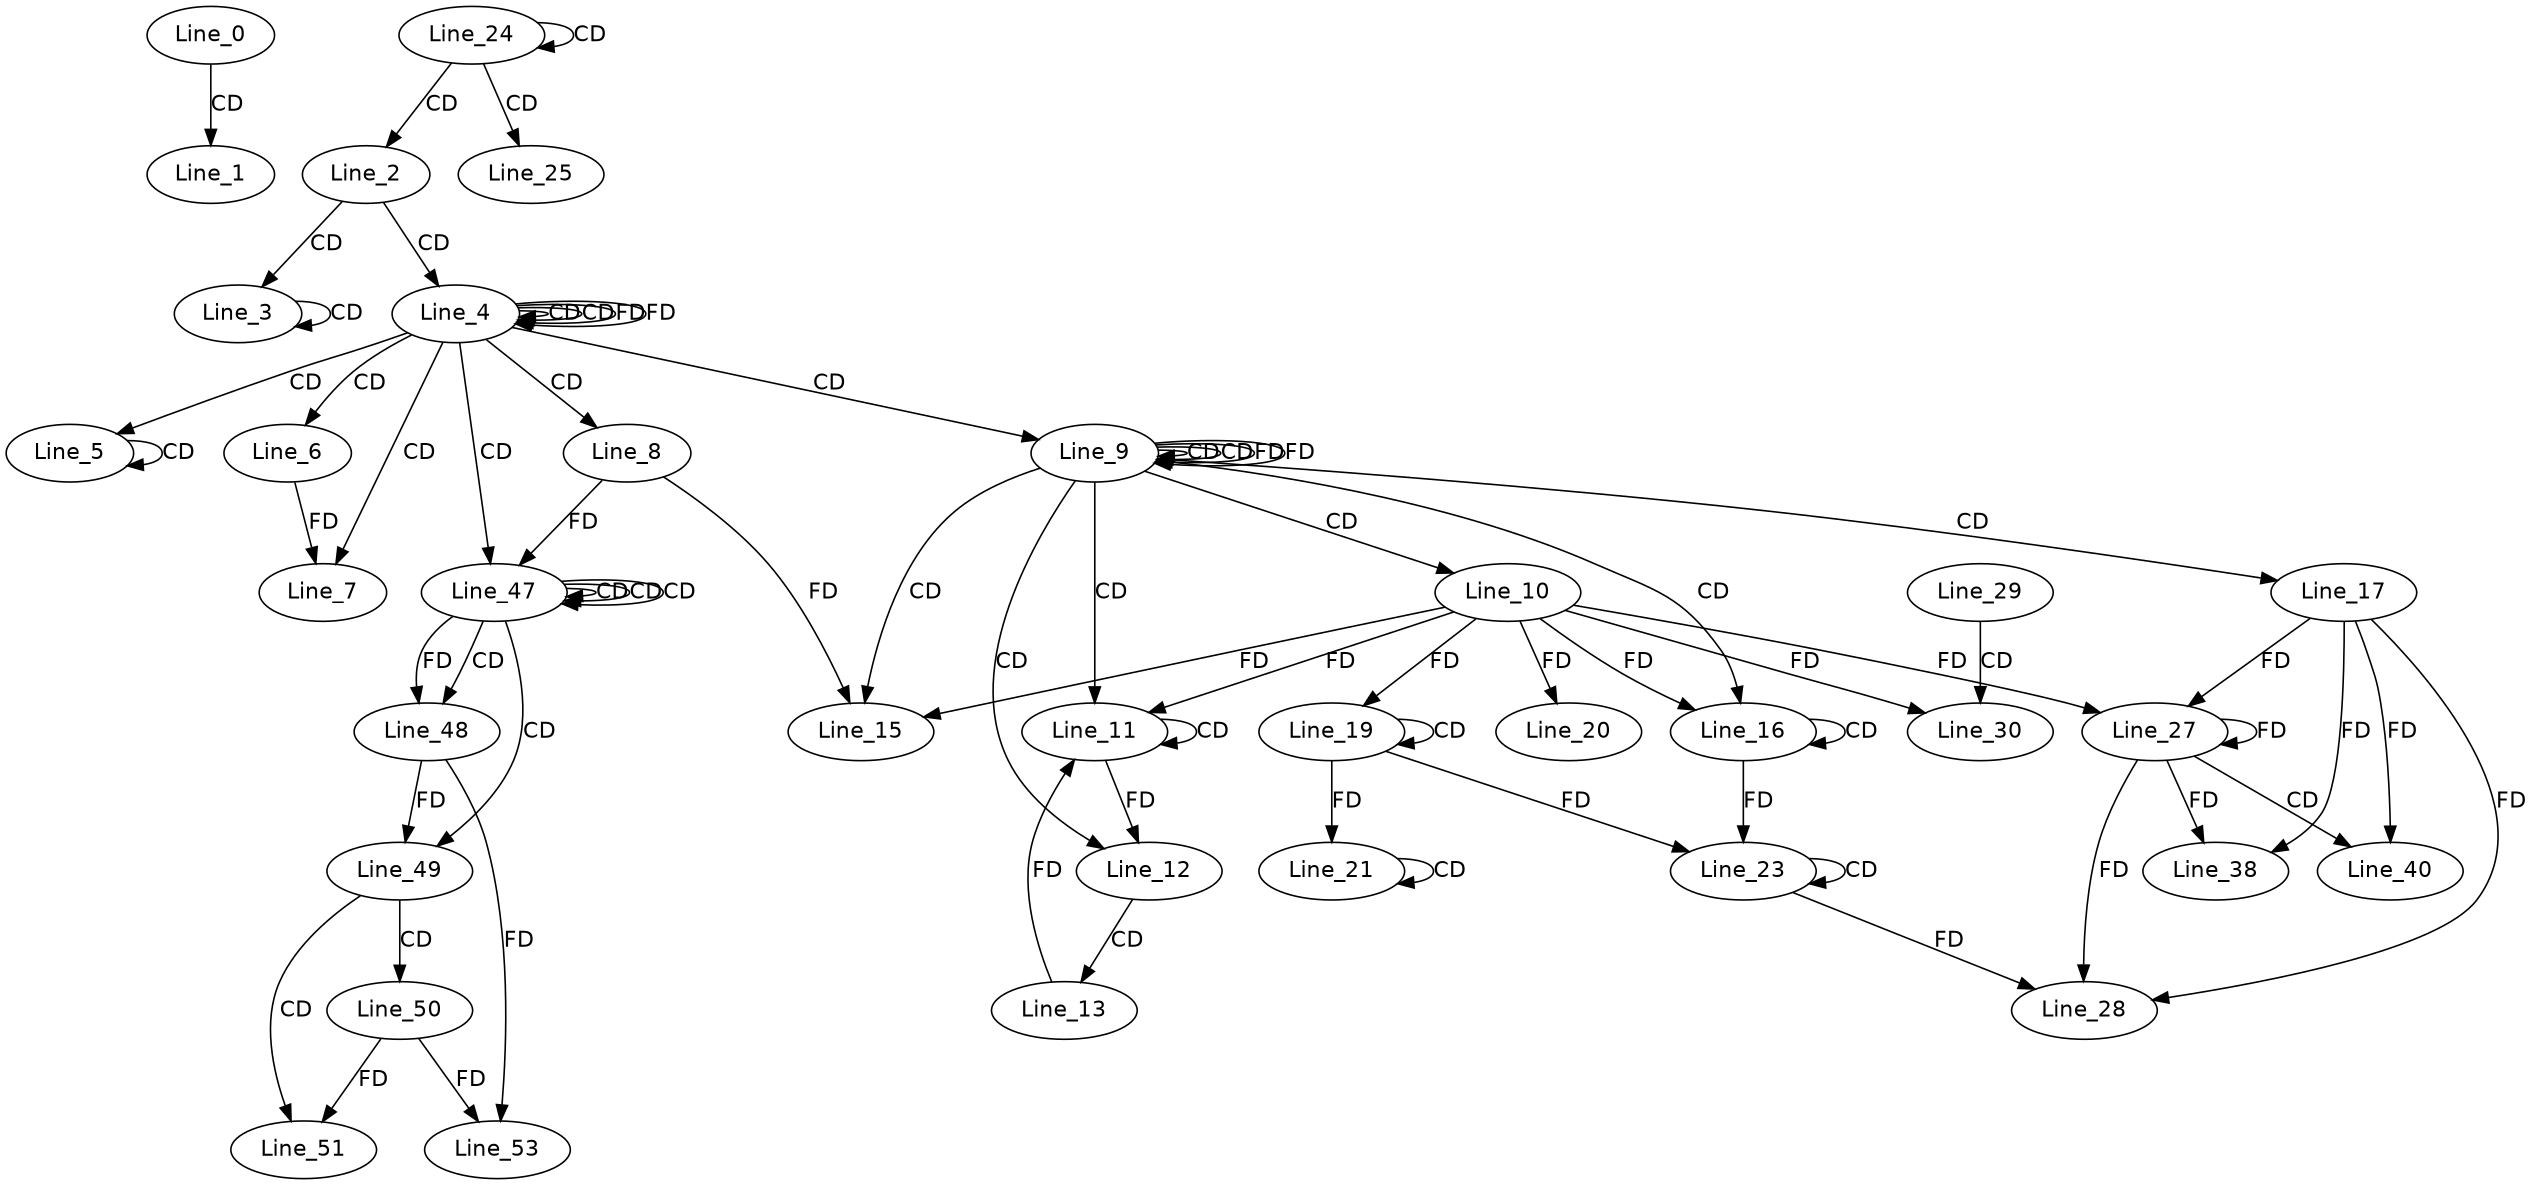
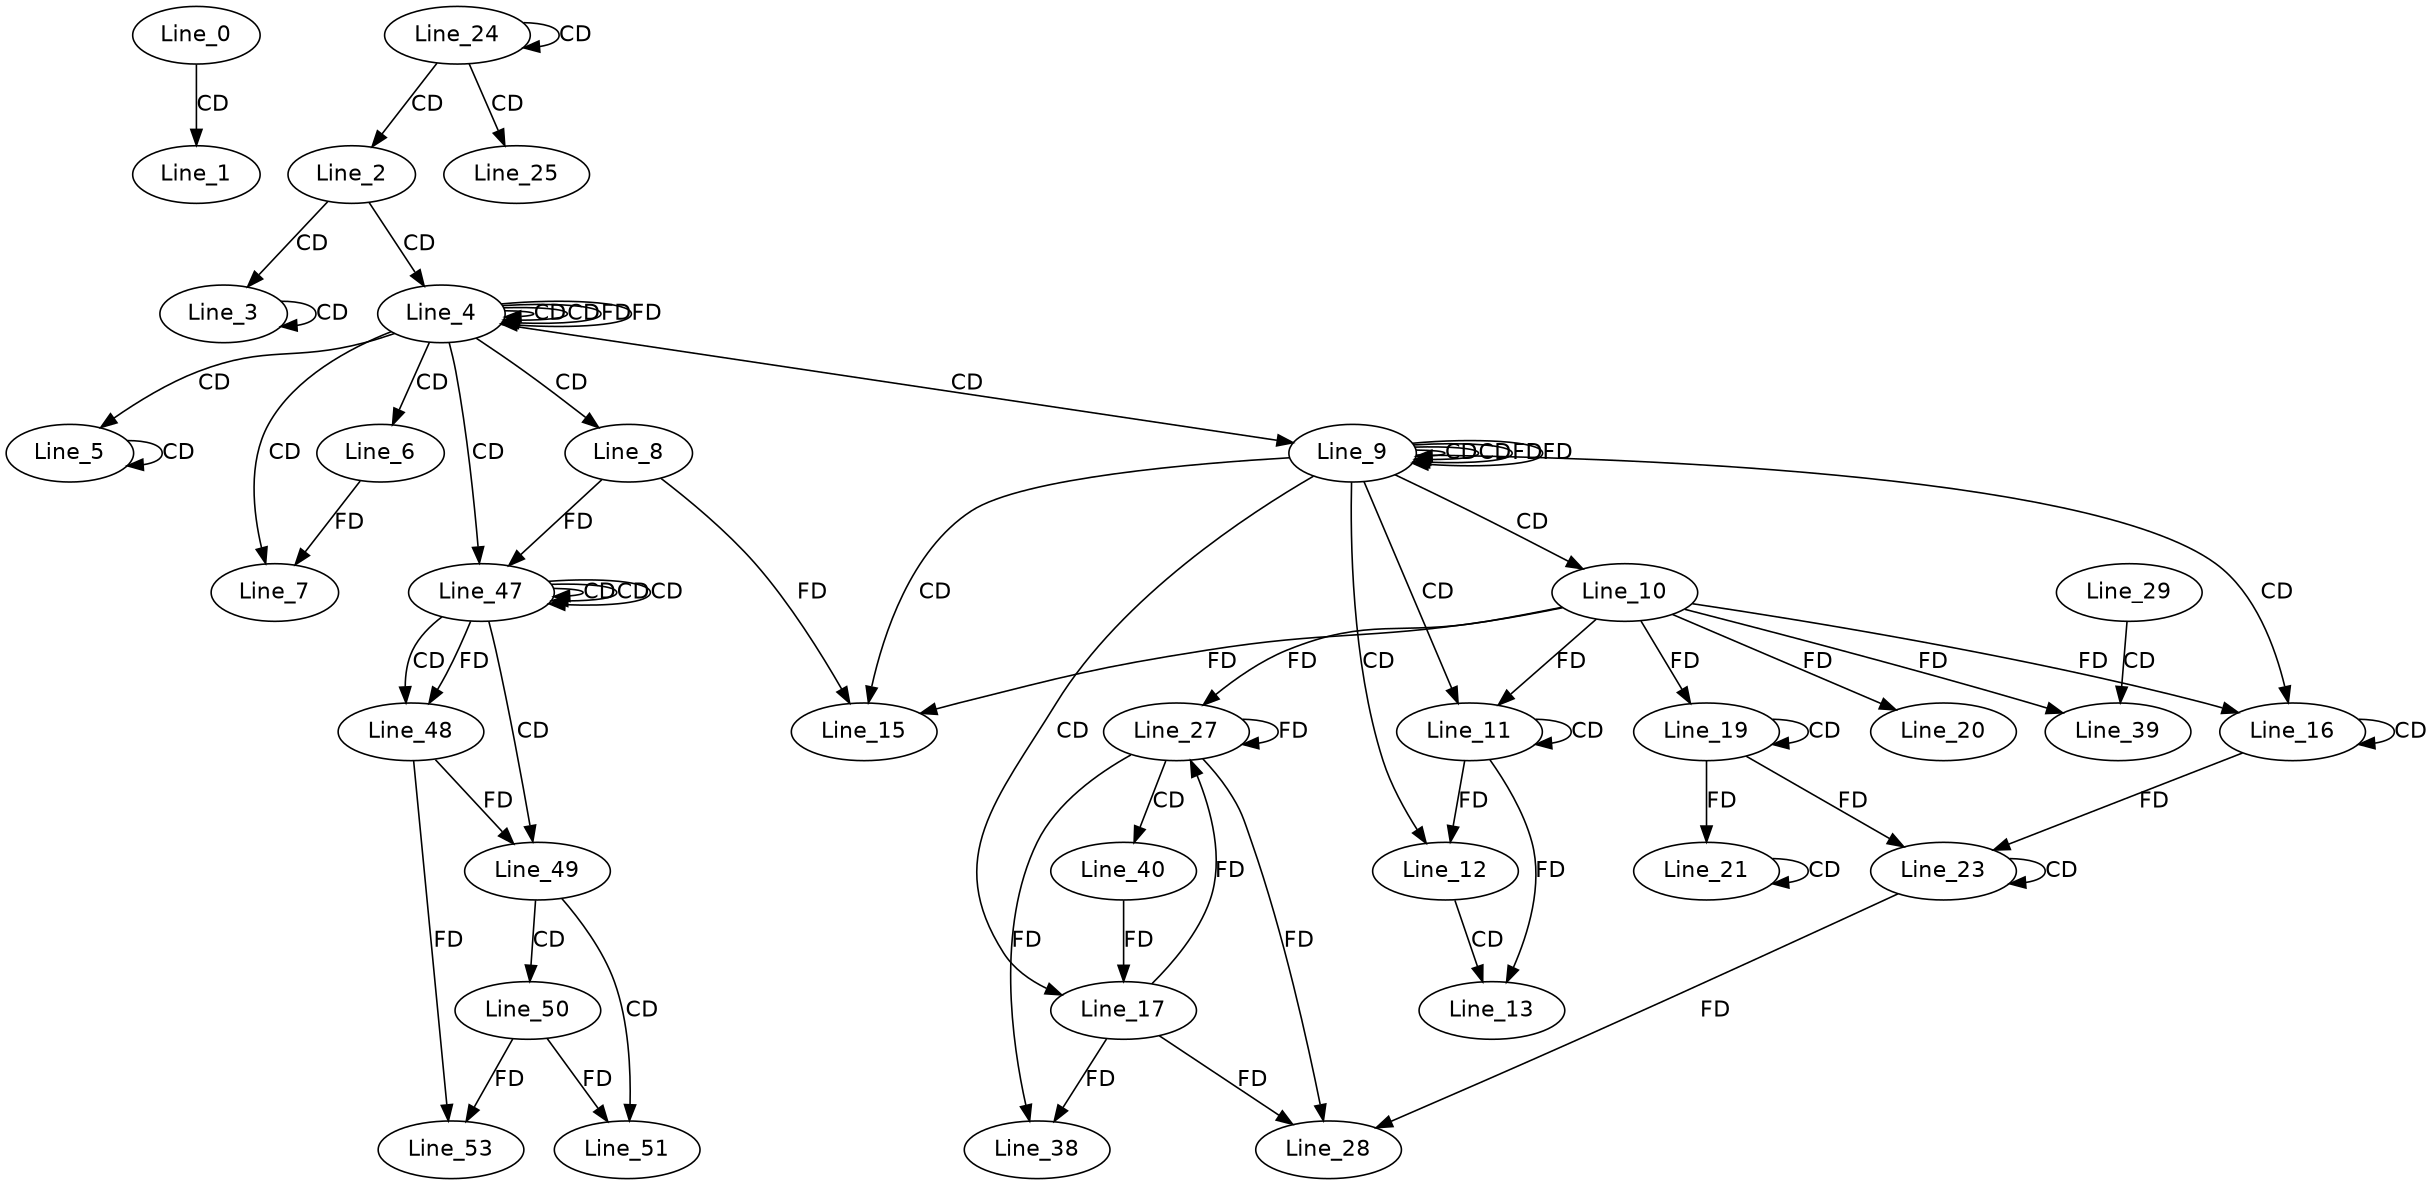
(2383, 722) -> (1124, 933)
(1980, 732) -> (2118, 732)
(1028, 875) -> (1535, 860)
